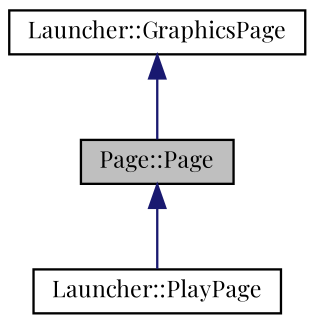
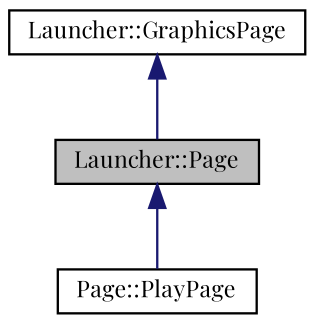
(157, 162) -> (157, 162)
(157, 291) -> (157, 291)
